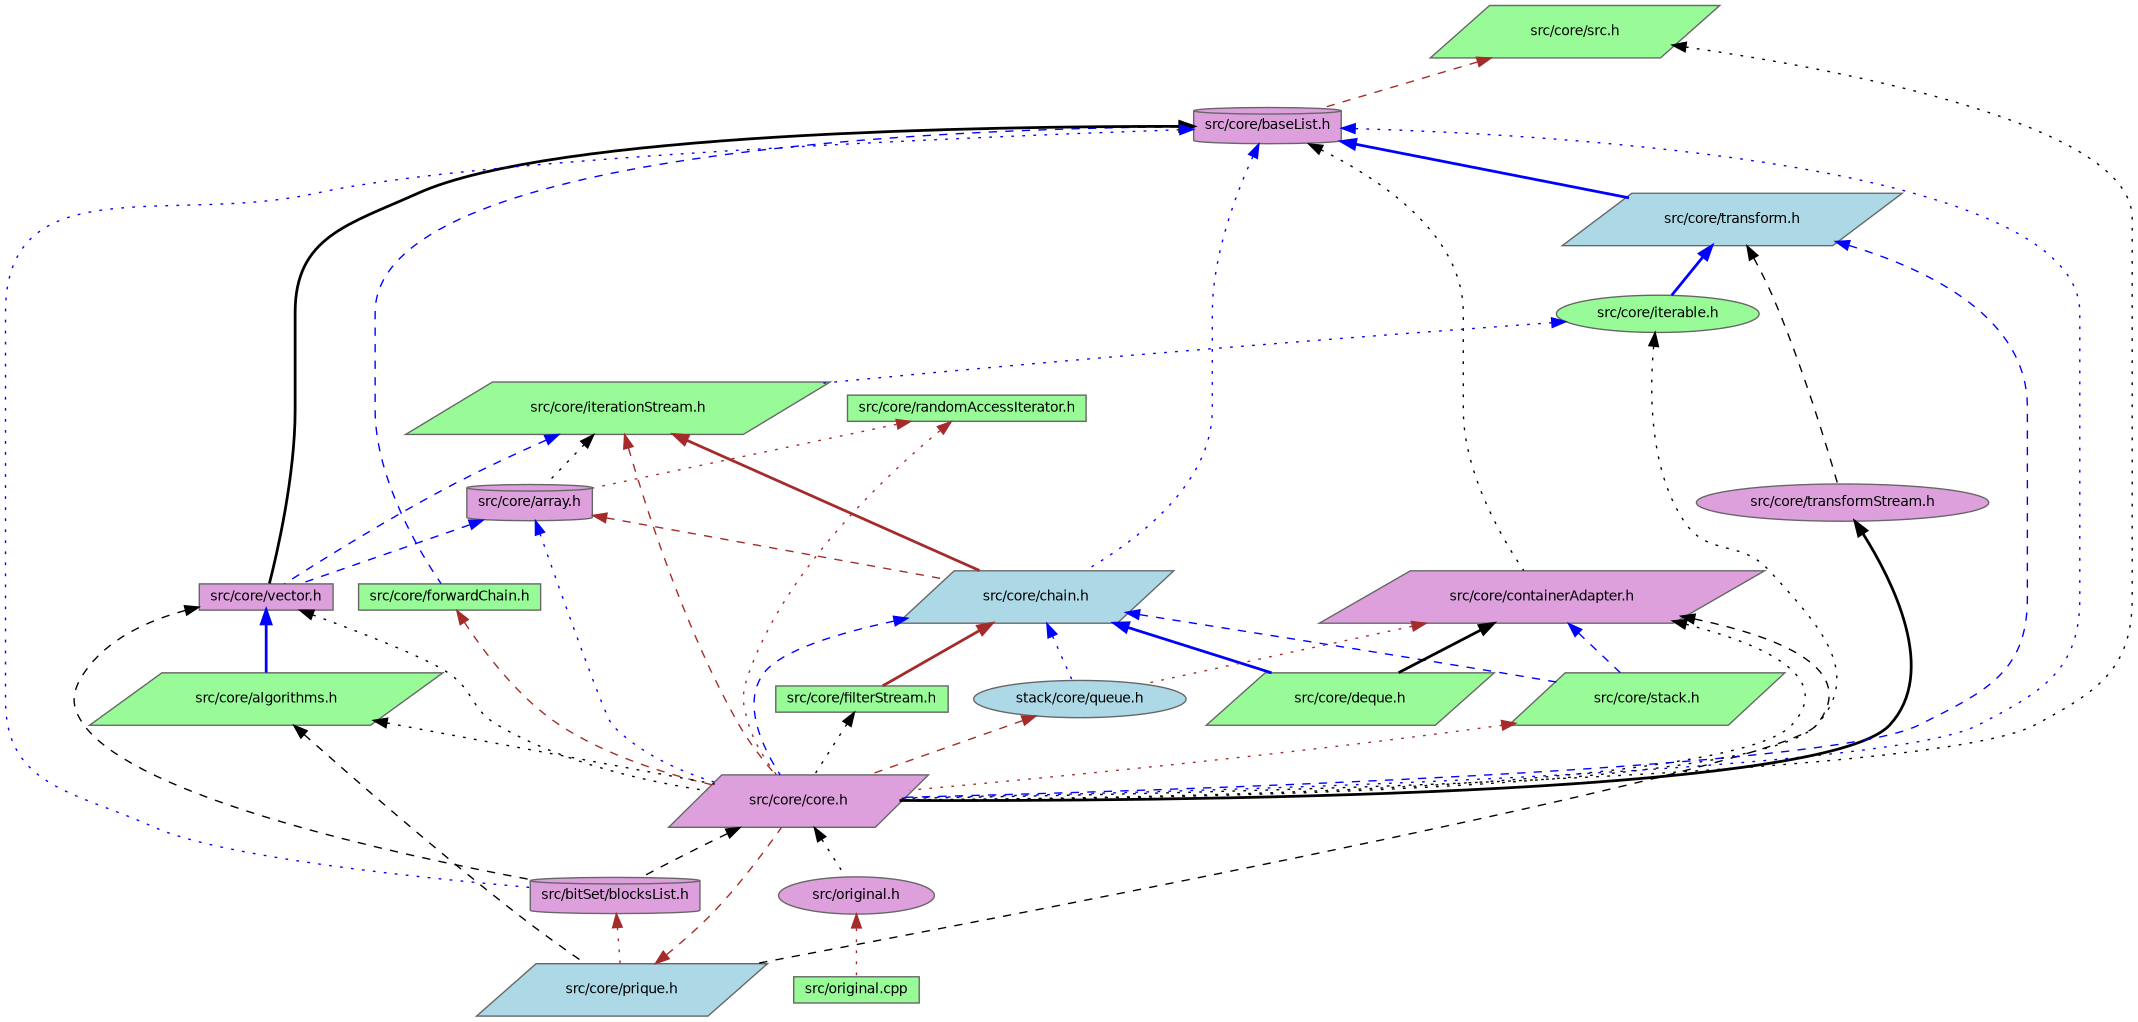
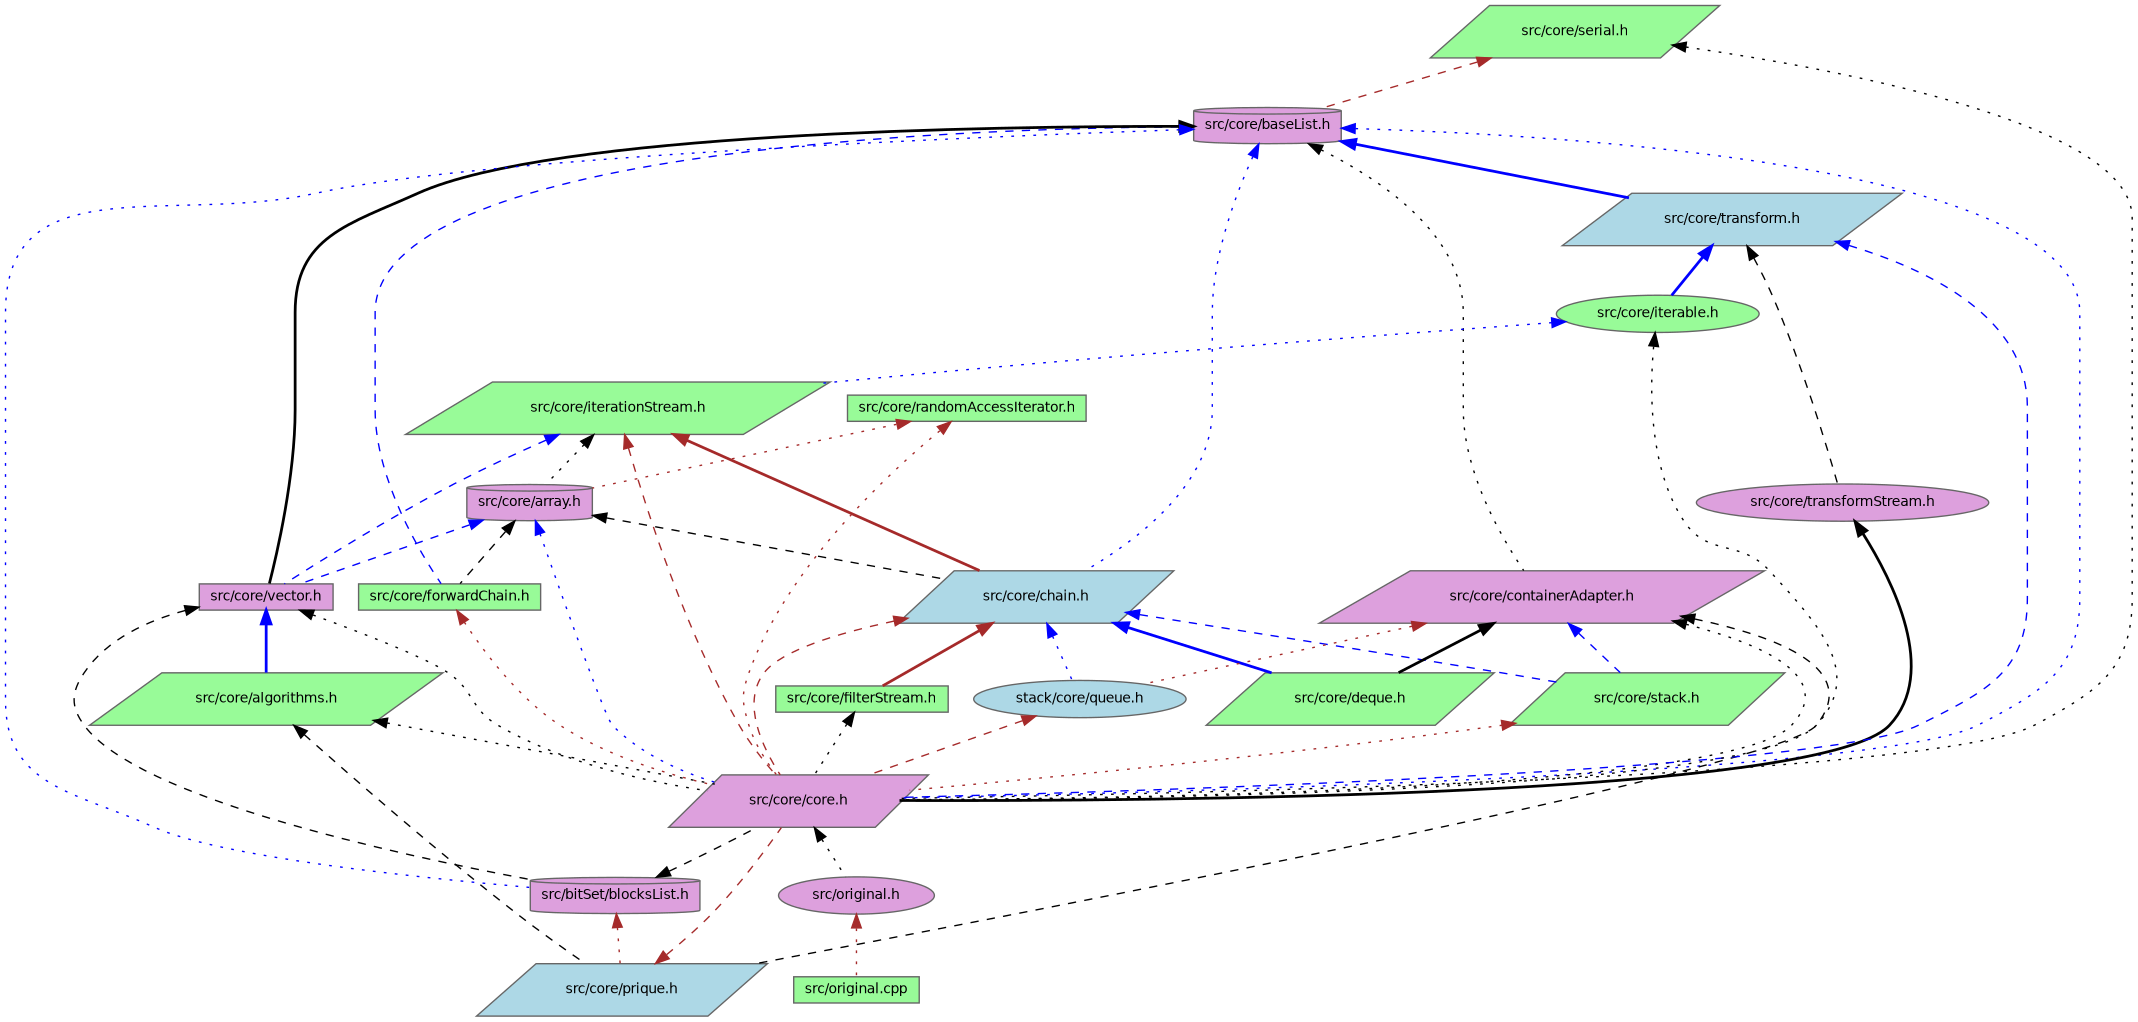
(1575, 32) -> (1575, 32)
(777, 549) -> (777, 549)
none -> (483, 558)
(776, 662) -> (776, 662)
(570, 731) -> (570, 731)
(684, 855) -> (713, 850)
